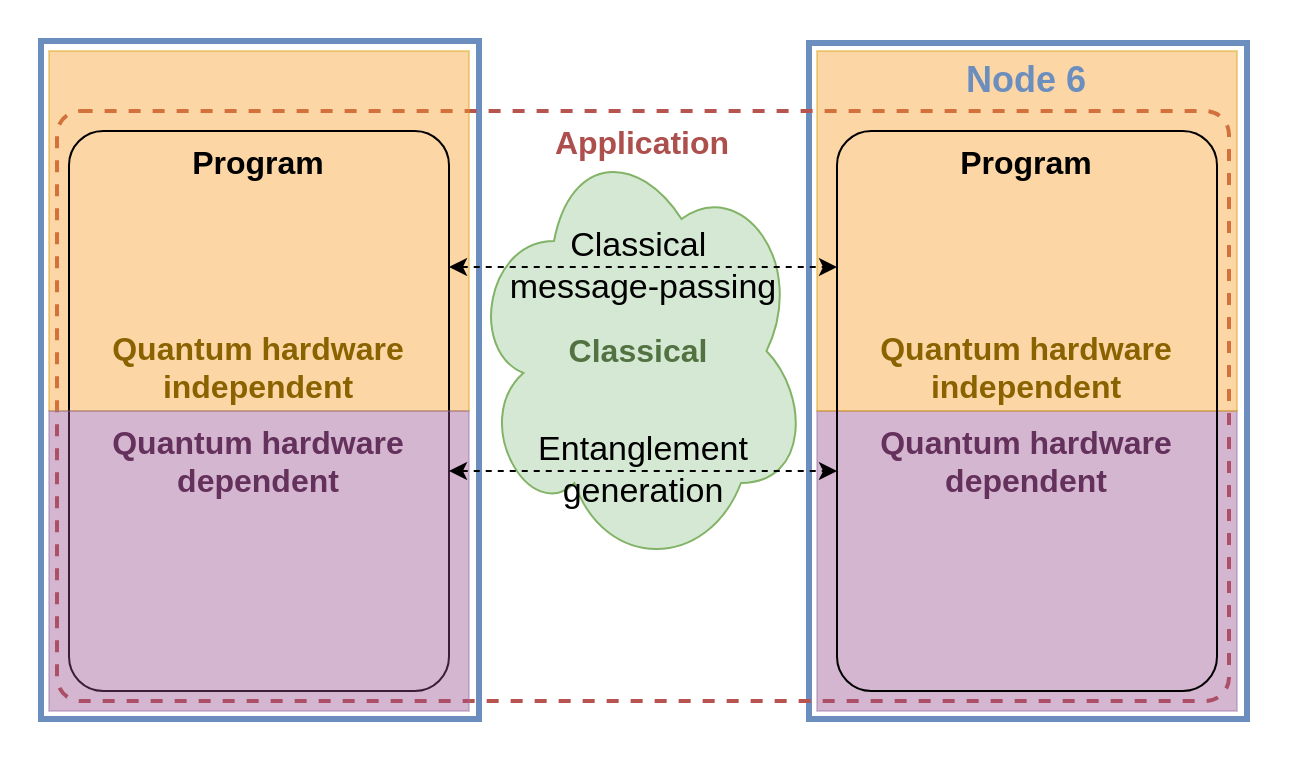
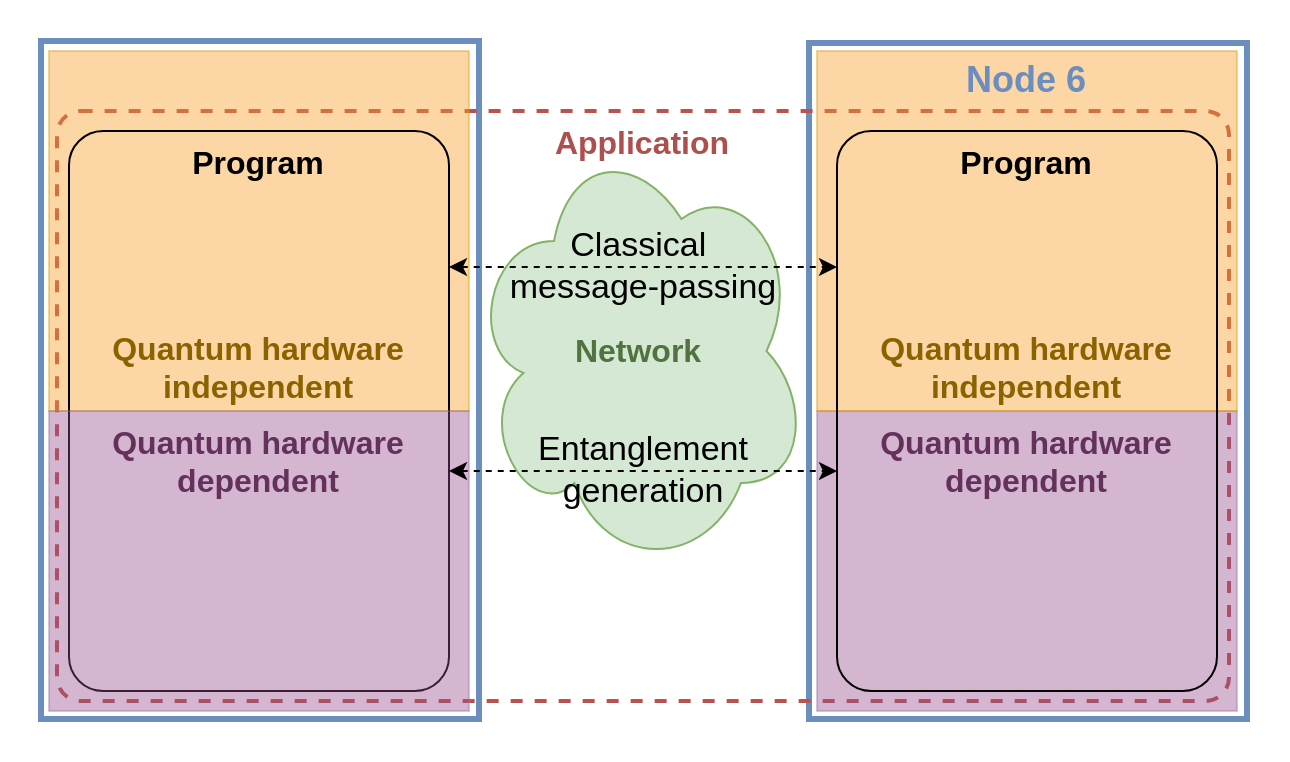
(639, 351) -> (639, 351)
